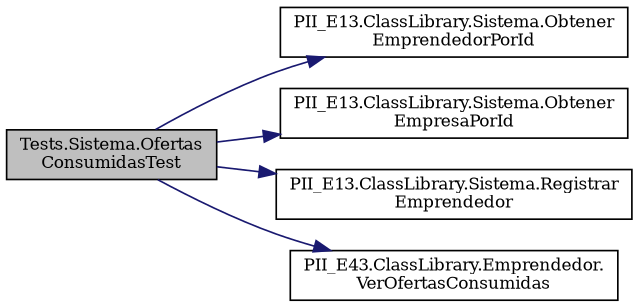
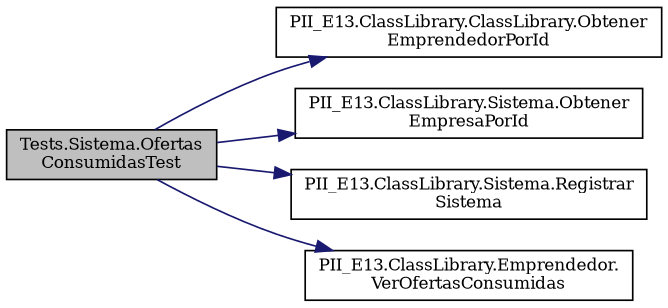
(454, 32) -> (469, 32)
(454, 194) -> (469, 194)
(454, 275) -> (469, 275)
